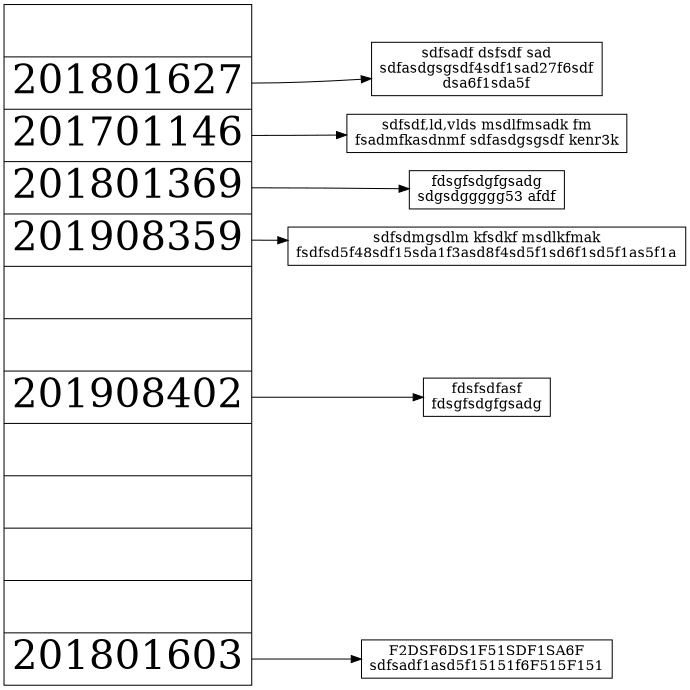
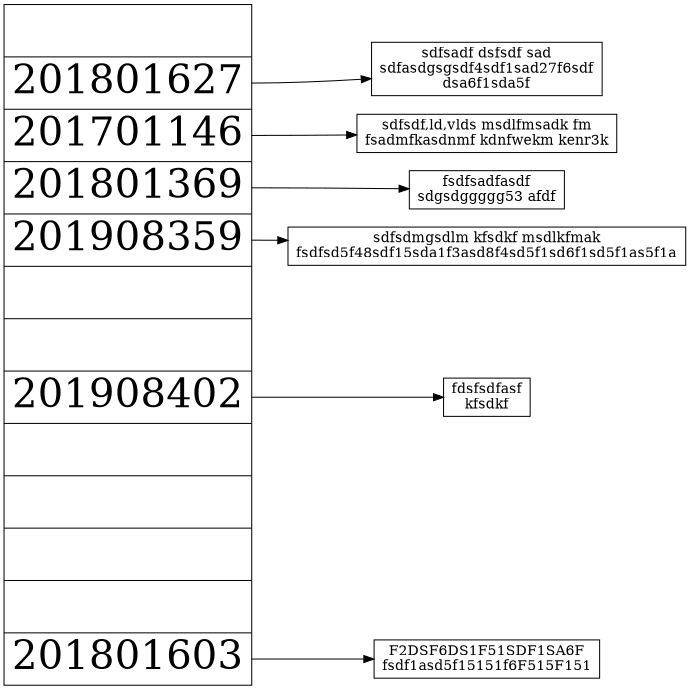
(487, 133) -> (487, 133)
(487, 190) -> (487, 190)
(487, 397) -> (487, 397)
(487, 659) -> (487, 659)
